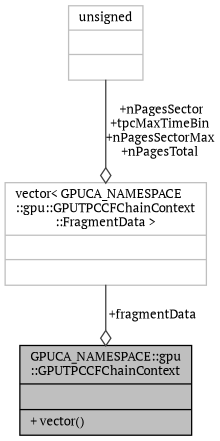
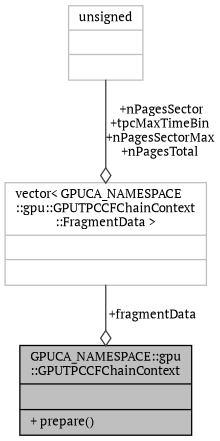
(58, 422) -> (63, 422)
